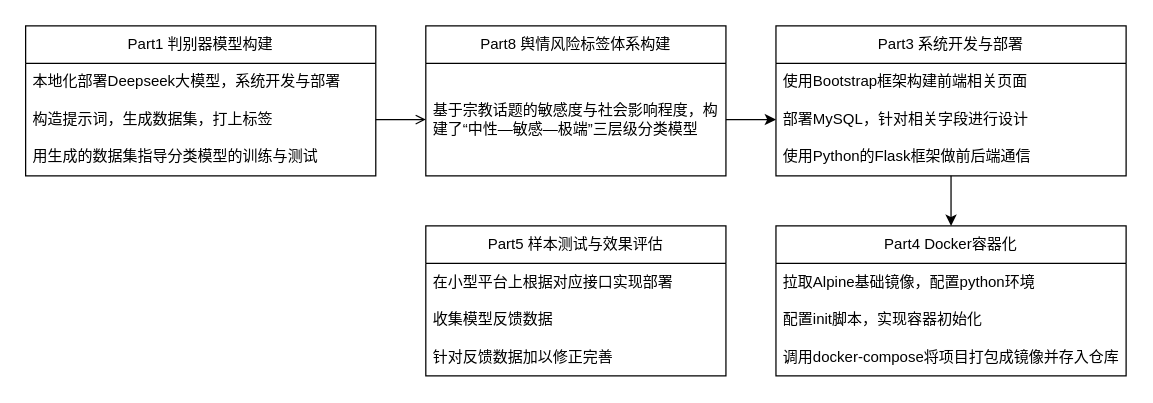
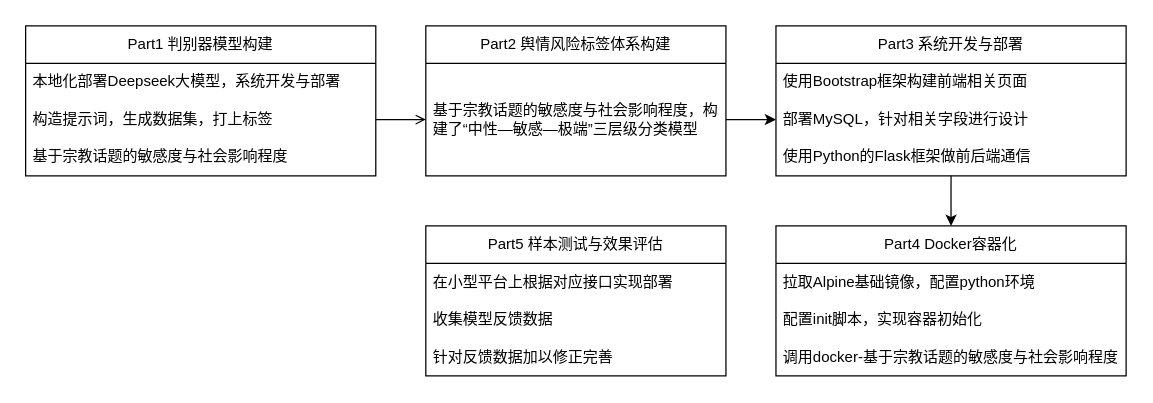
(576, 44) -> (576, 44)
(176, 157) -> (161, 157)
(952, 357) -> (952, 357)
